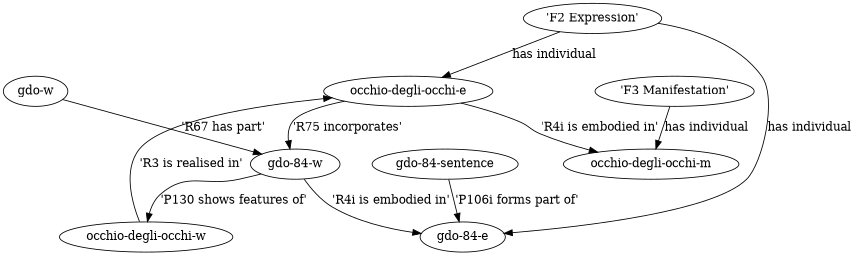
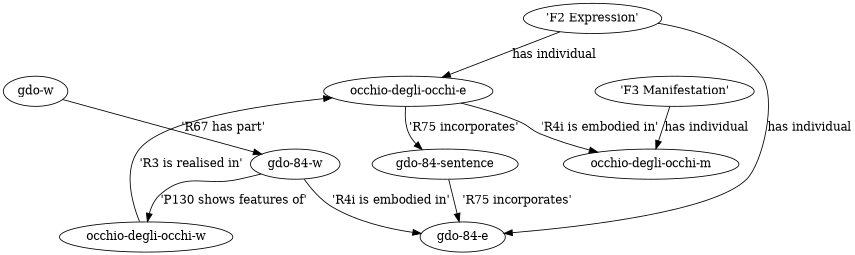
(308, 112) -> (407, 126)
(517, 201) -> (517, 201)
